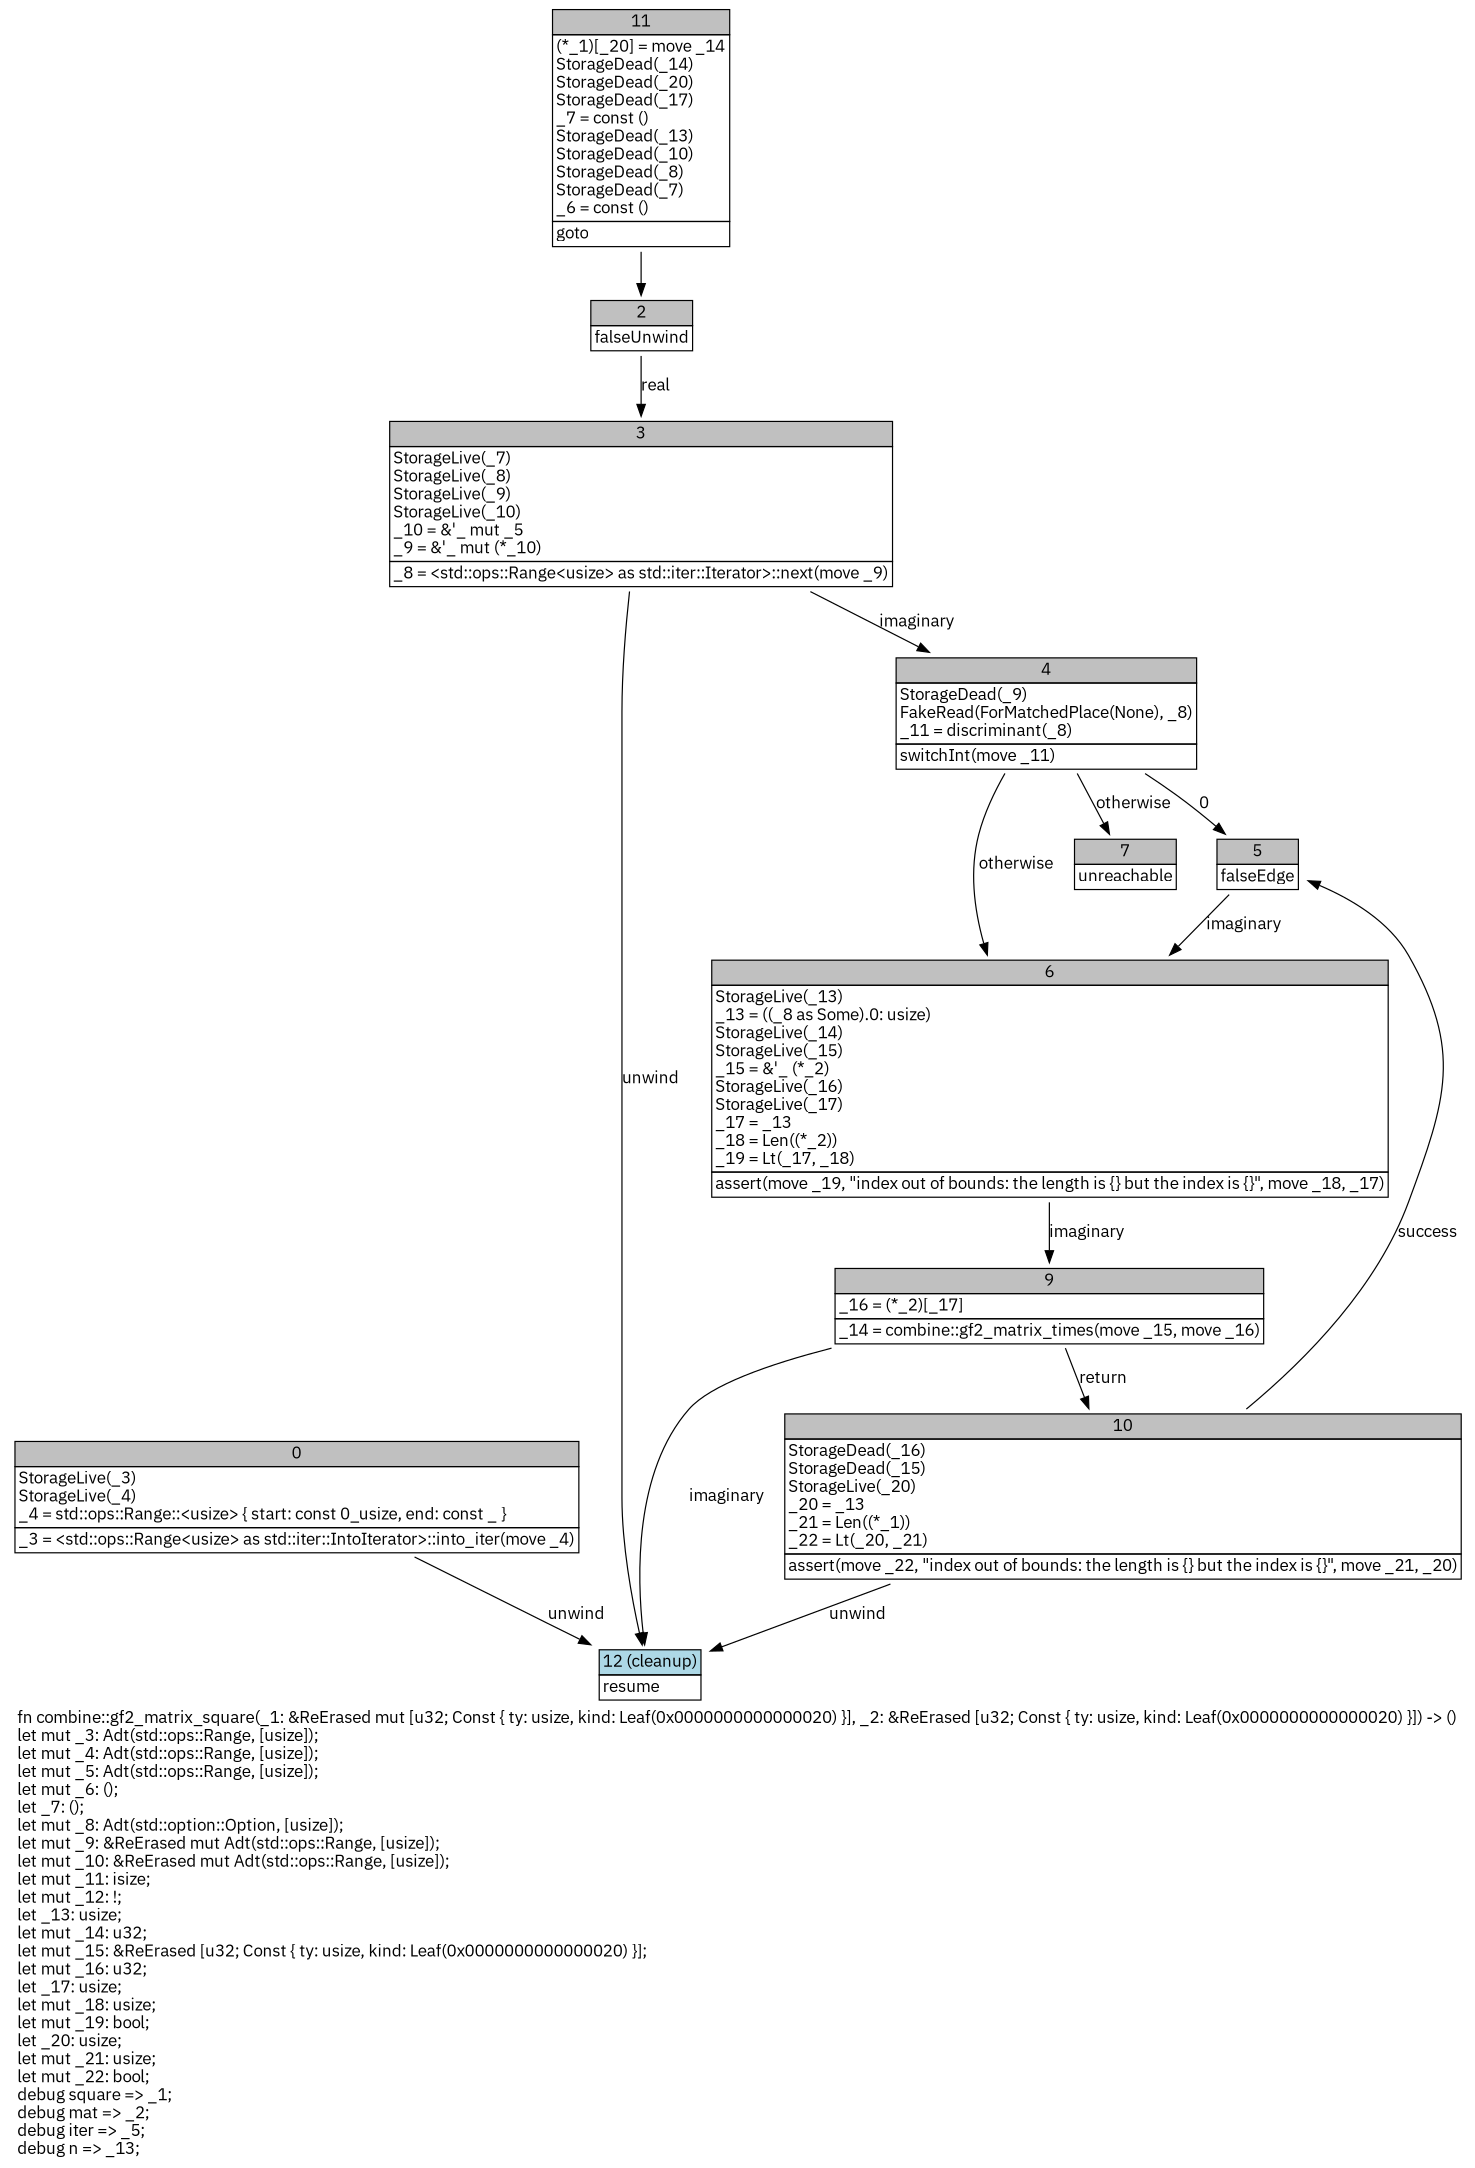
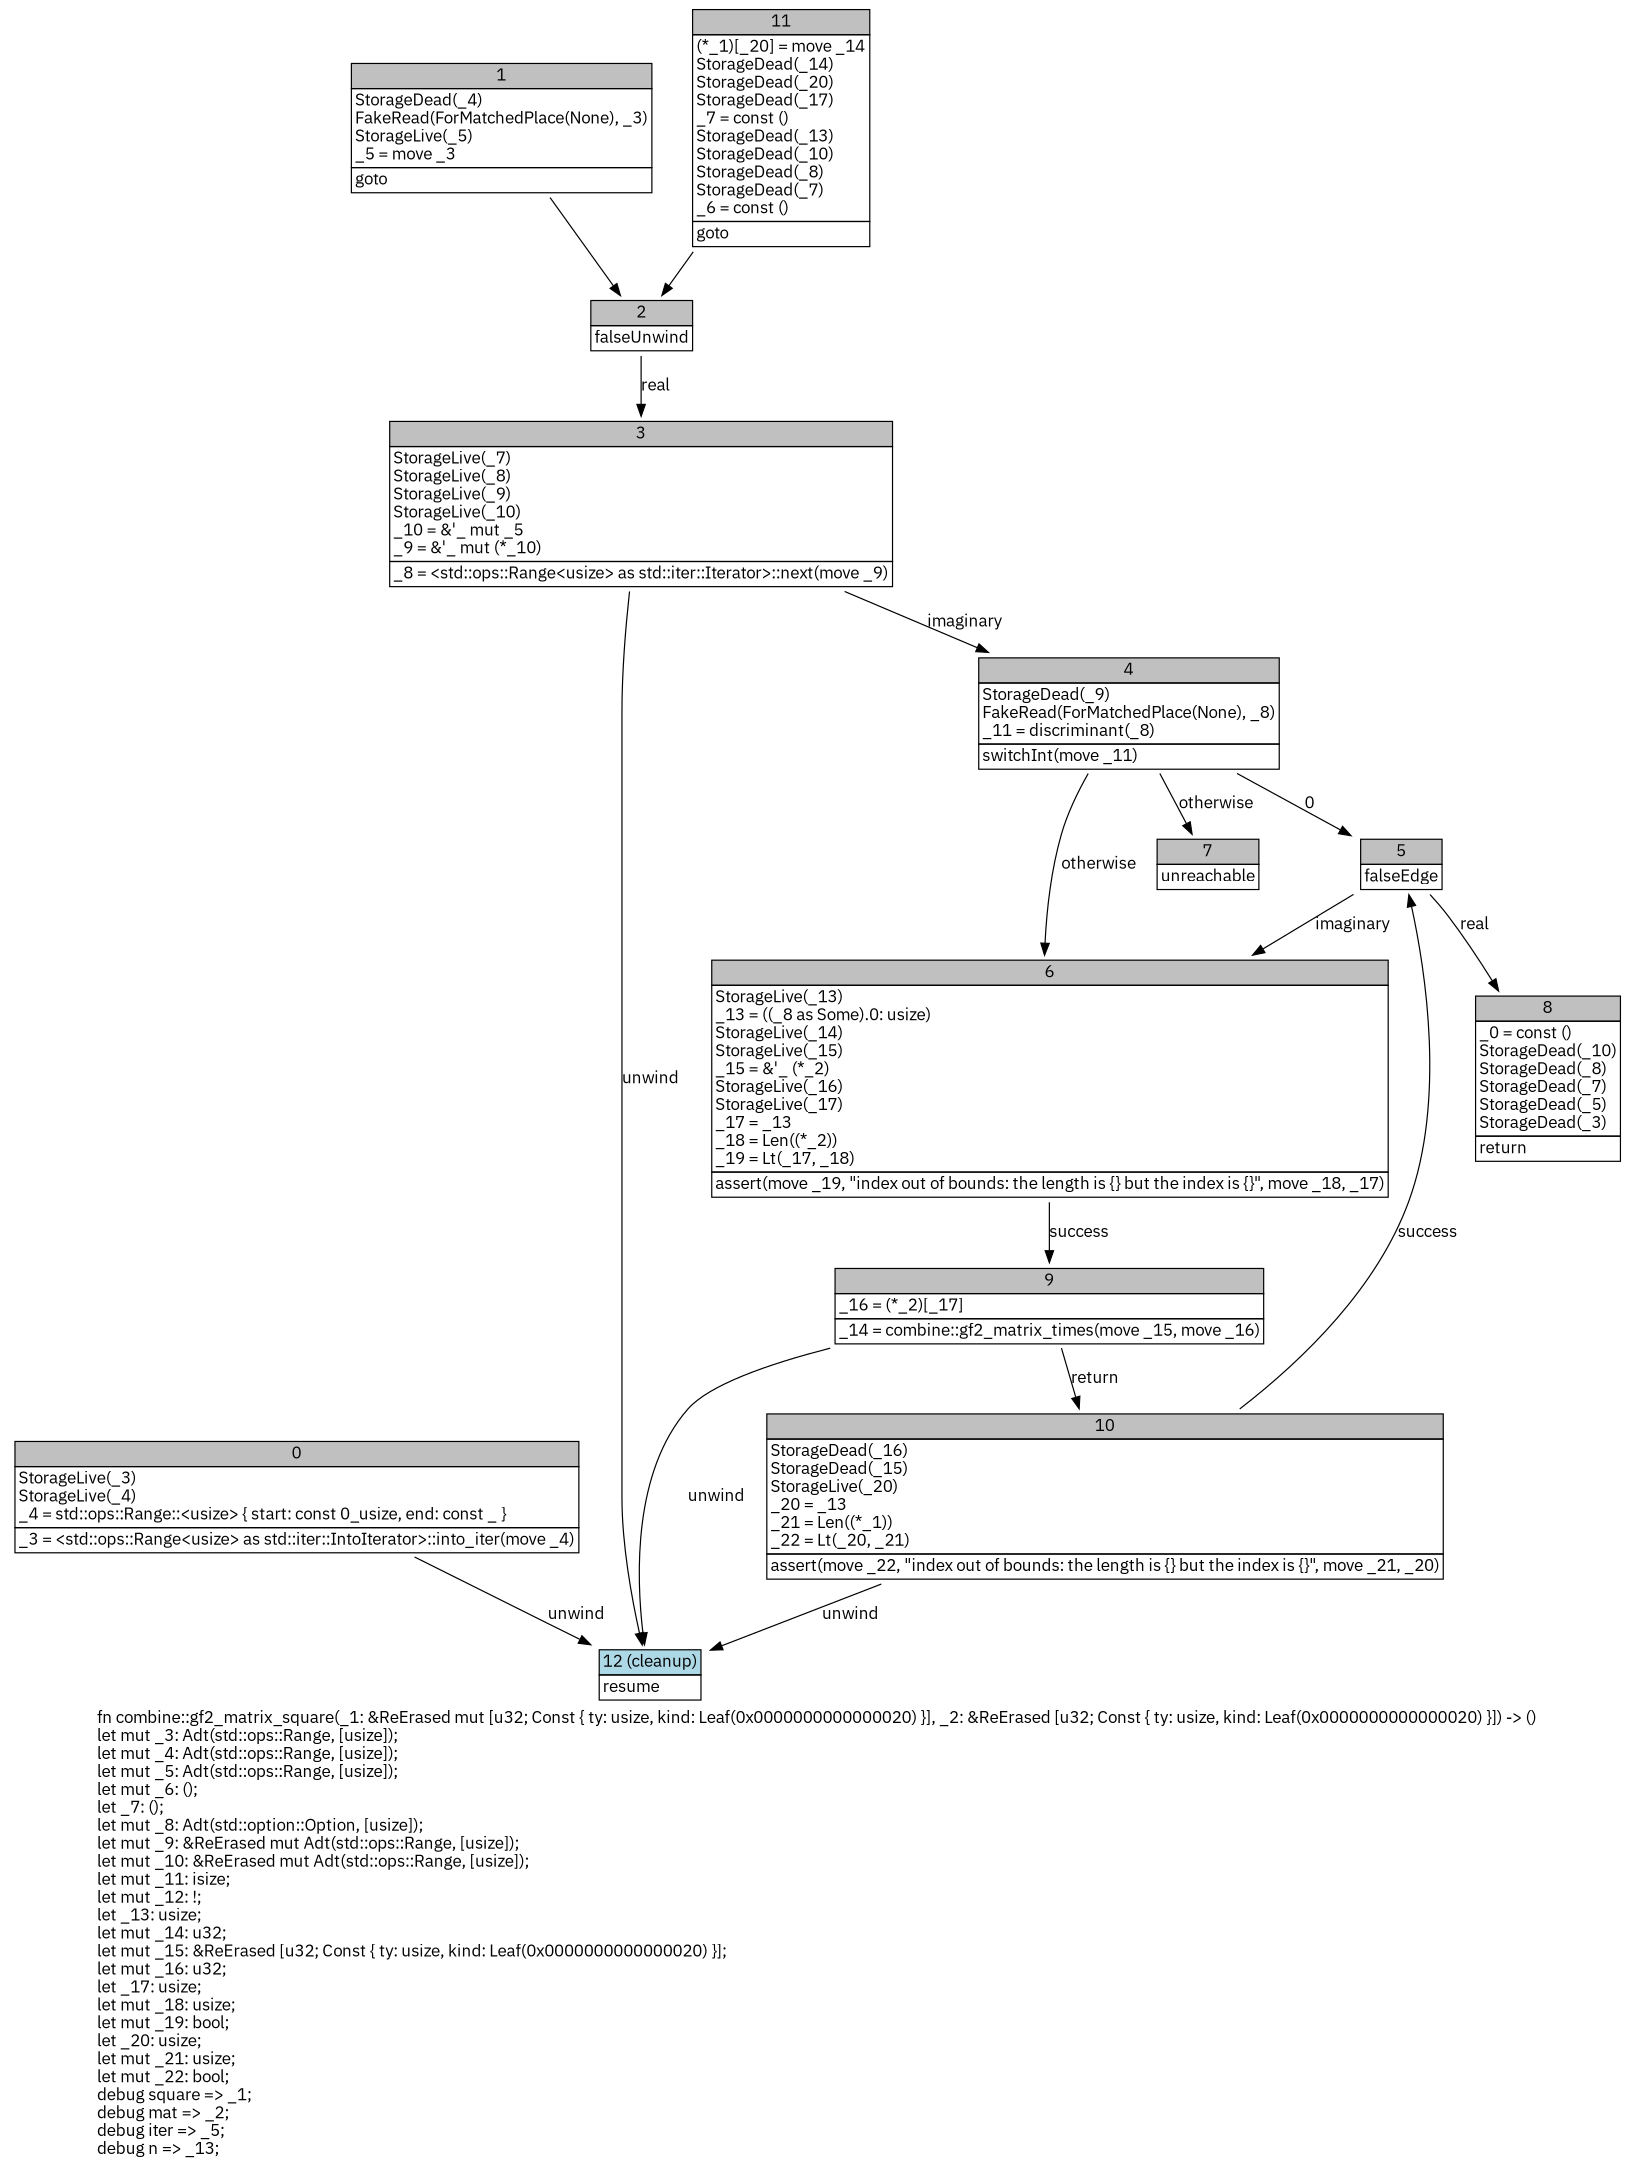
none -> (501, 128)
none -> (1547, 1079)
(1087, 1233) -> (1079, 1233)
(727, 1497) -> (717, 1497)
